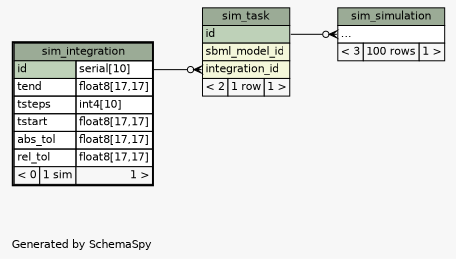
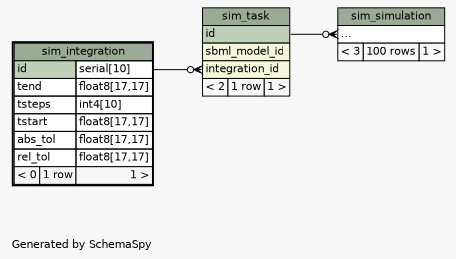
(58, 175) -> (58, 175)
